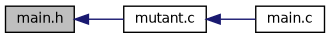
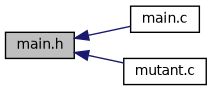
(238, 19) -> (109, 31)
